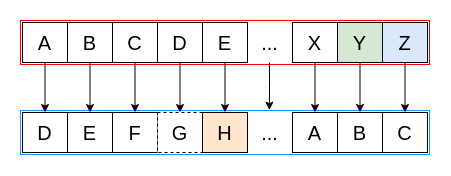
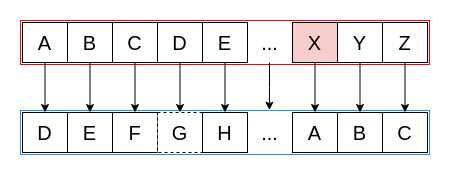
(315, 43) -> (315, 43)
(360, 43) -> (360, 43)
(405, 43) -> (405, 43)
(225, 133) -> (225, 133)
